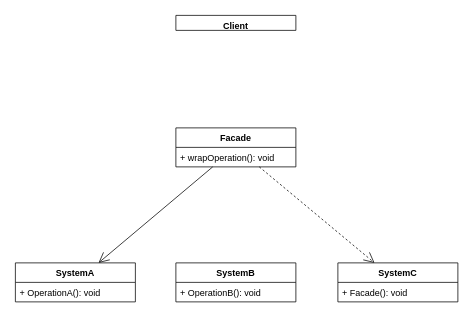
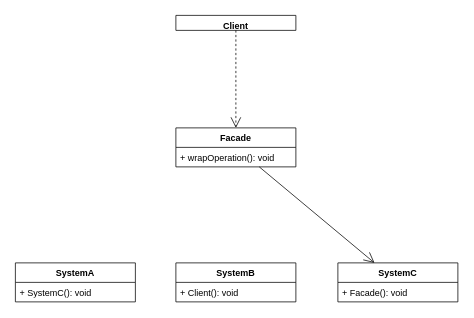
none -> (236, 79)
(315, 214) -> (315, 214)
(156, 215) -> none
(64, 293) -> (58, 293)
(225, 293) -> (214, 293)
